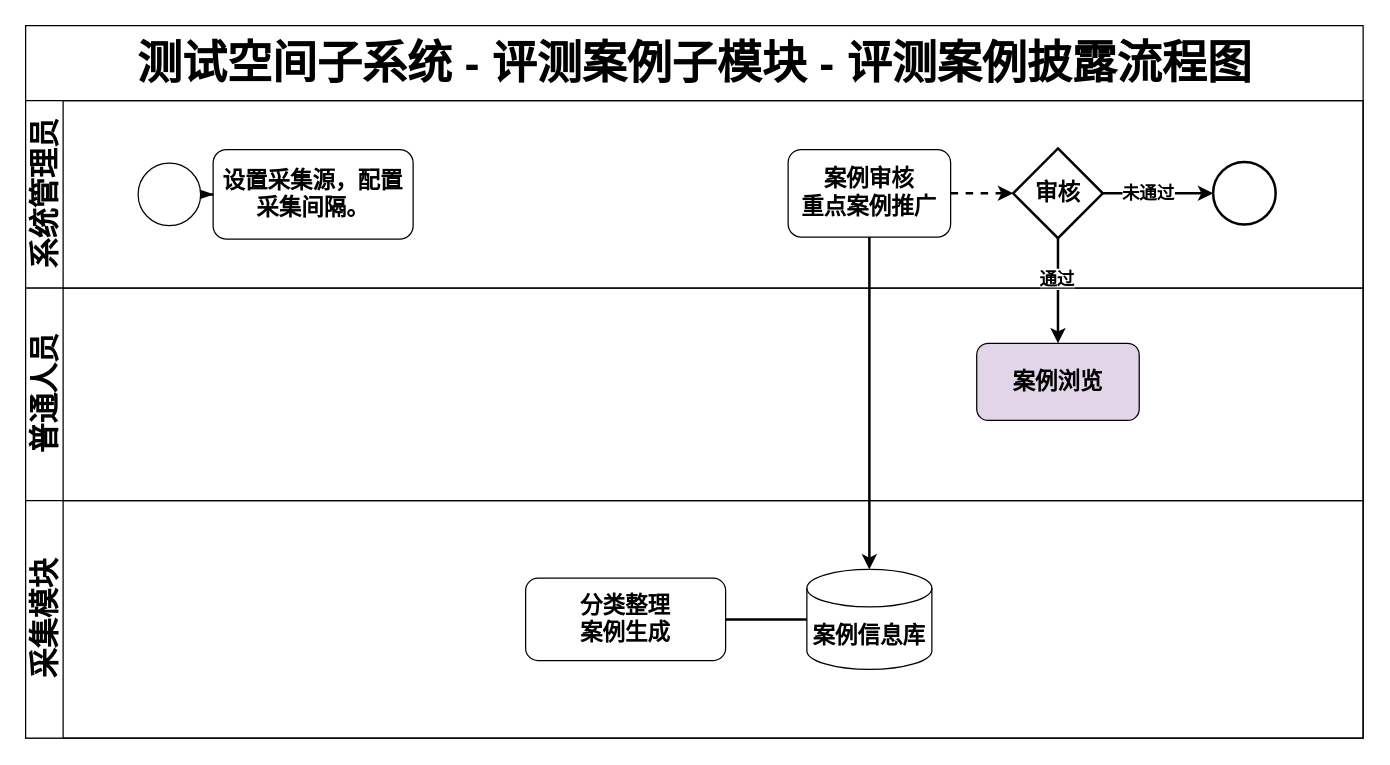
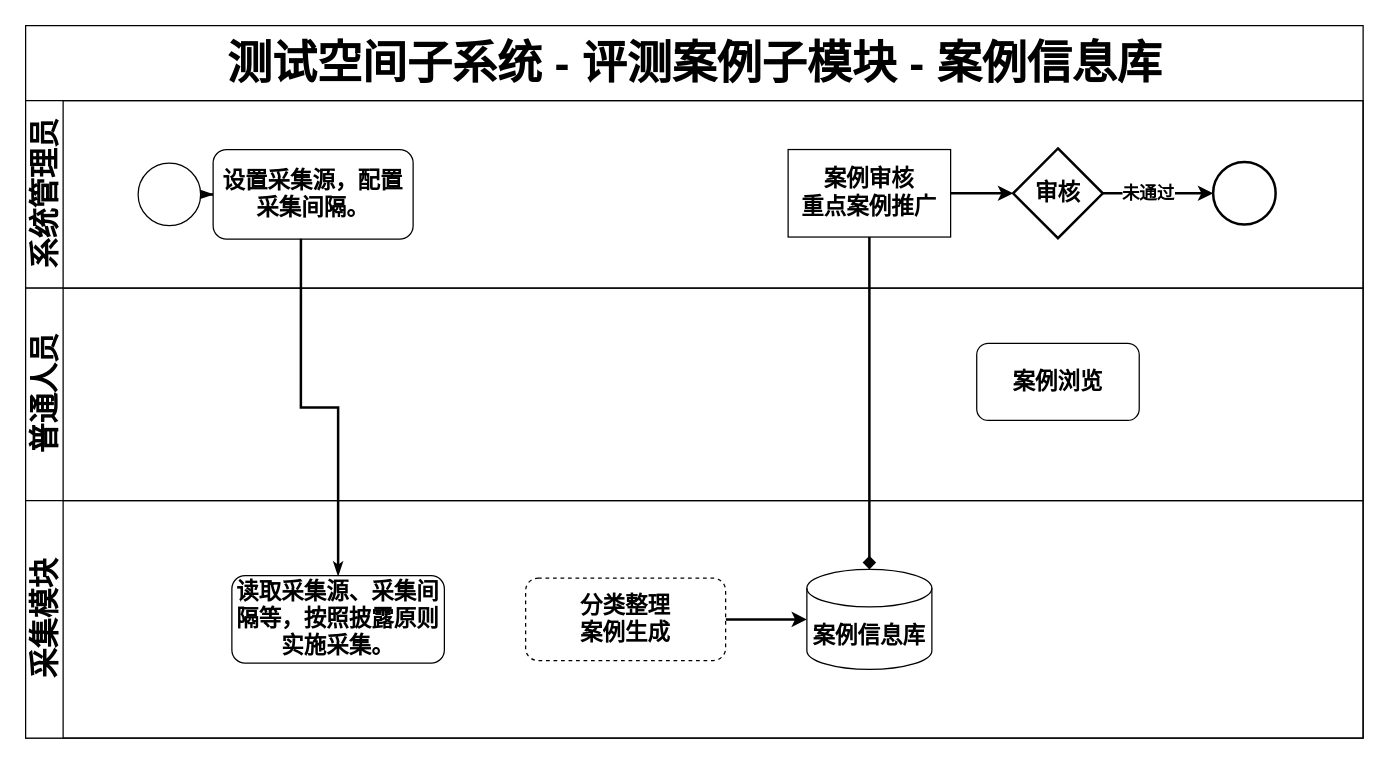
(695, 63) -> (695, 63)
(869, 193) -> (869, 193)
(976, 193) -> (976, 193)
(1058, 285) -> none
(1058, 382) -> (1058, 382)
none -> (314, 408)
(869, 557) -> (869, 556)
none -> (338, 619)
(626, 619) -> (626, 619)
(799, 619) -> (794, 619)
